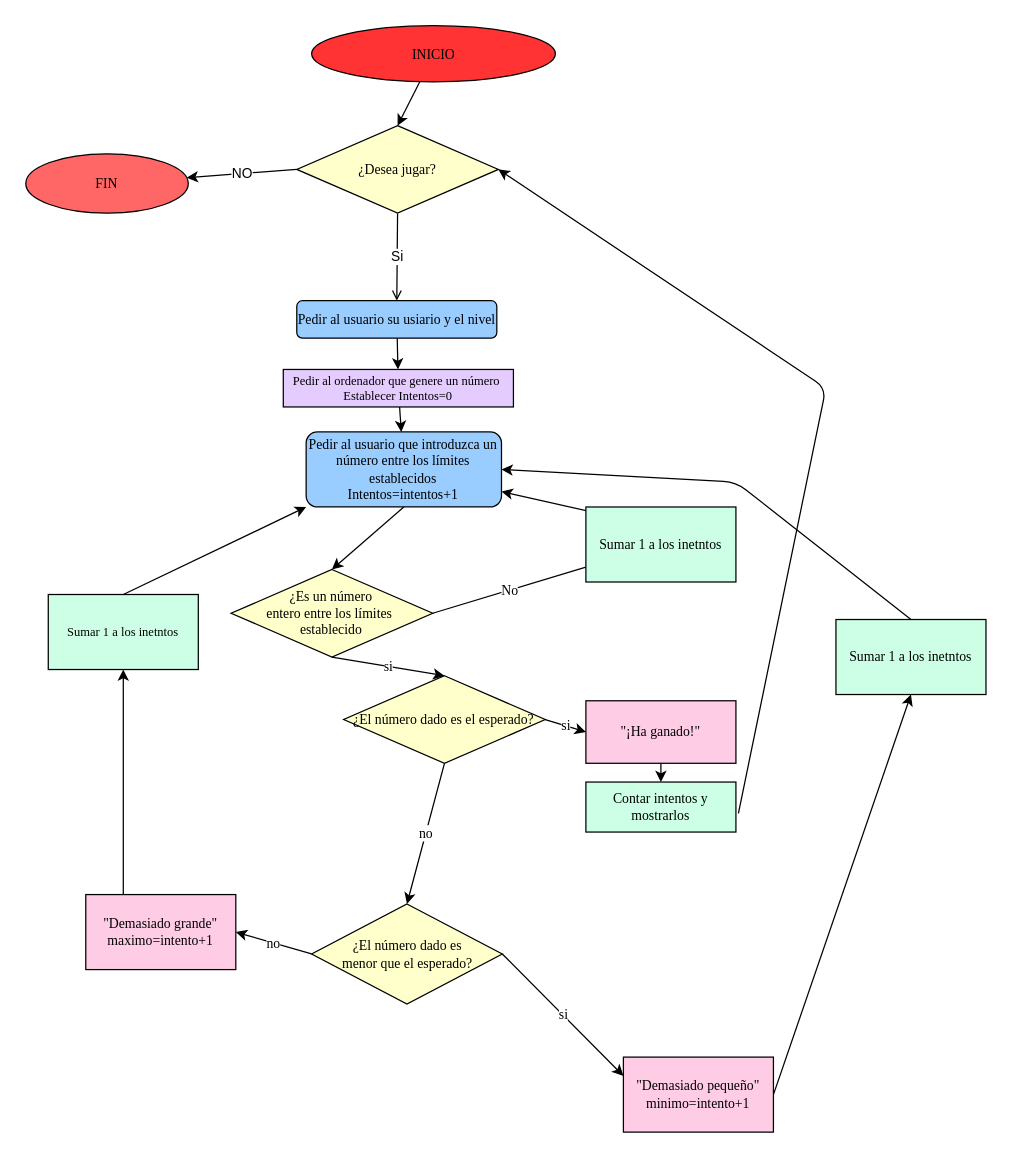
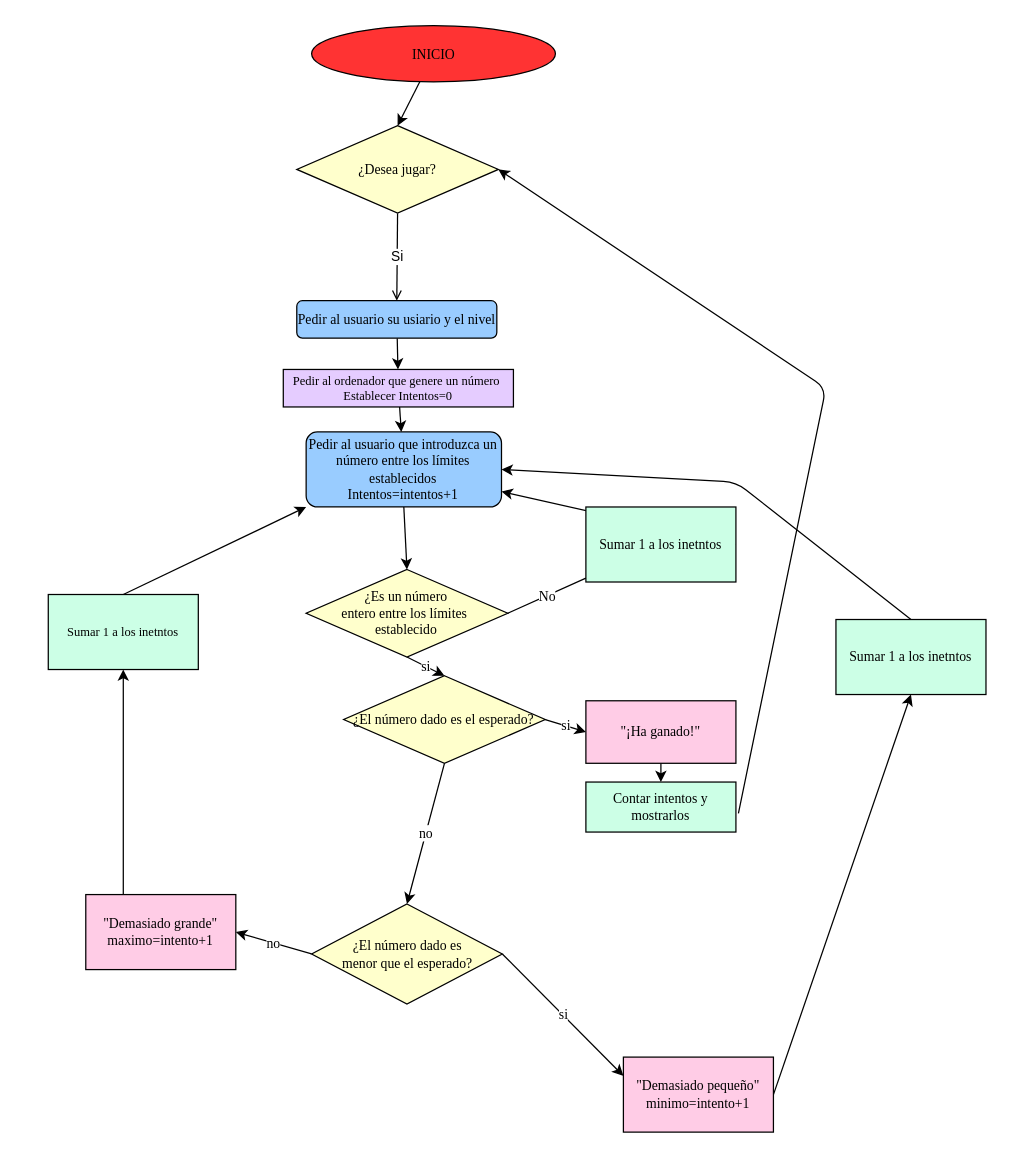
(245, 173) -> none
(107, 183) -> none
(332, 613) -> (407, 613)
